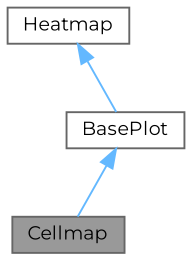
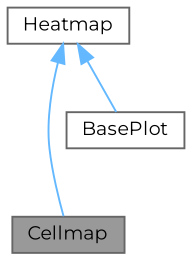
(92, 191) -> (49, 140)
